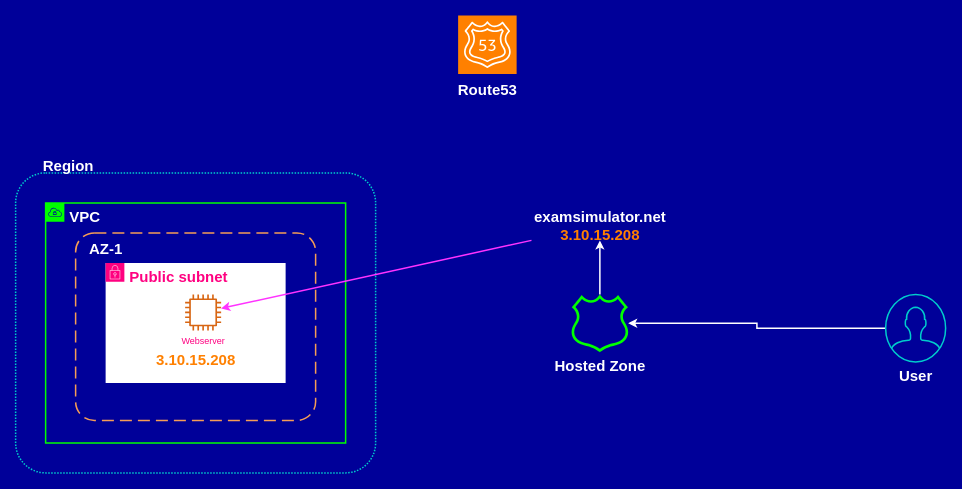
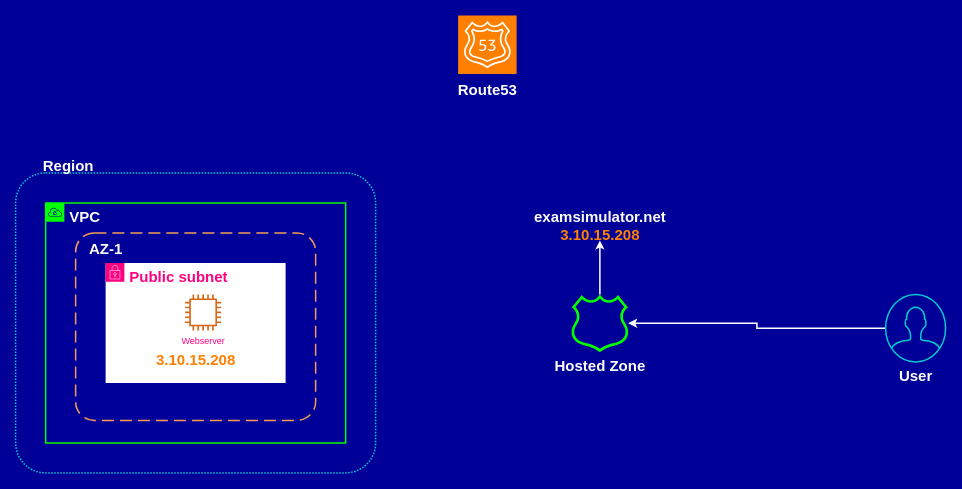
(380, 274) -> none
